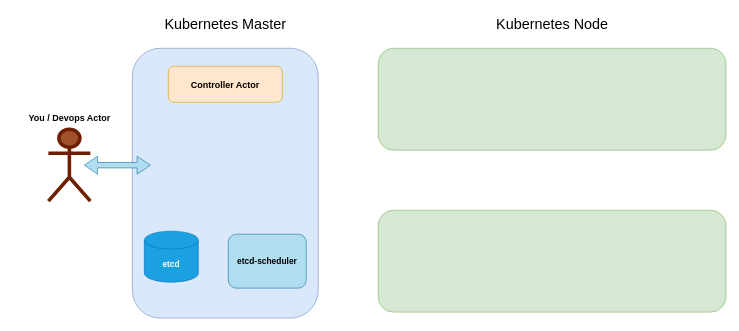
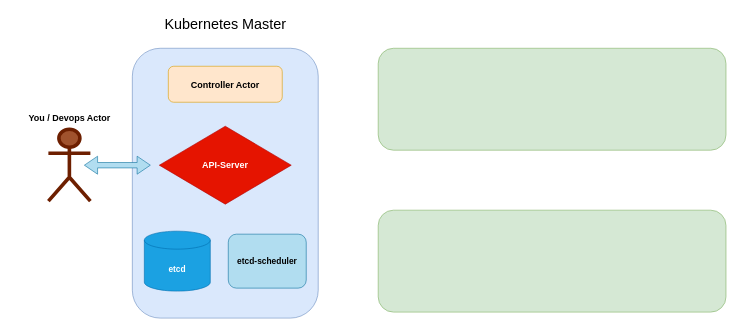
(552, 24) -> none
none -> (225, 165)
(171, 257) -> (177, 261)
